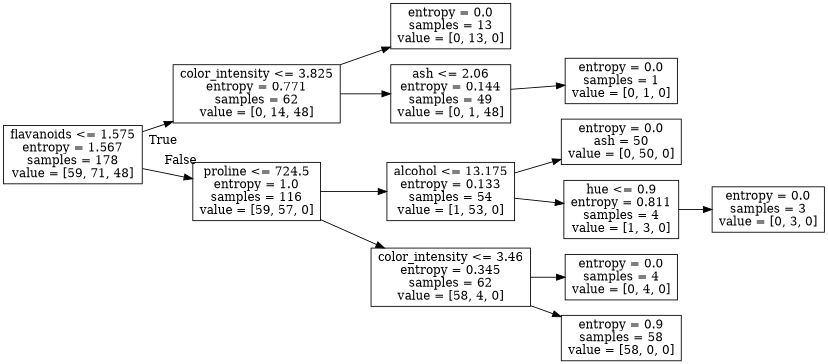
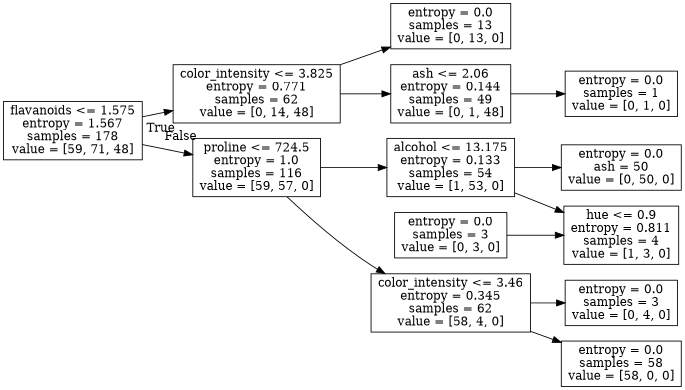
(691, 210) -> (531, 235)
(621, 277) -> (621, 303)
(621, 338) -> (621, 364)
